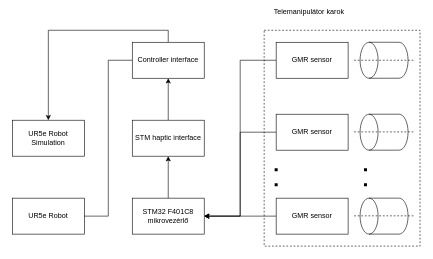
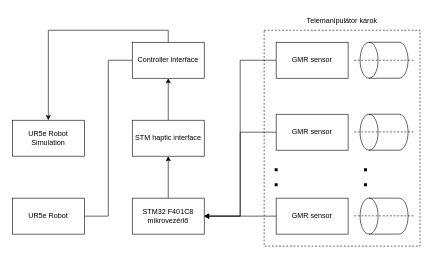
(309, 12) -> (342, 21)
